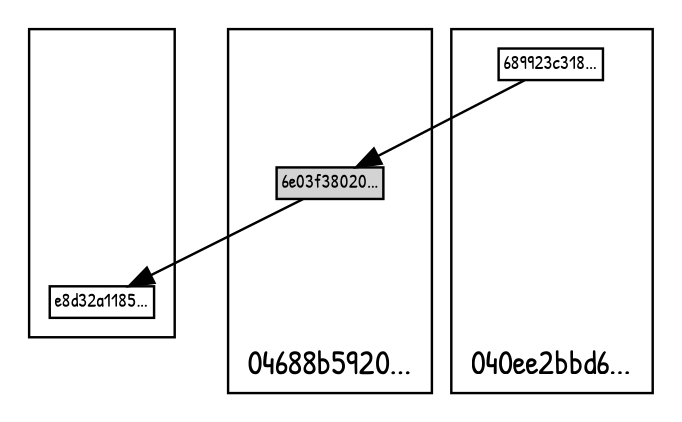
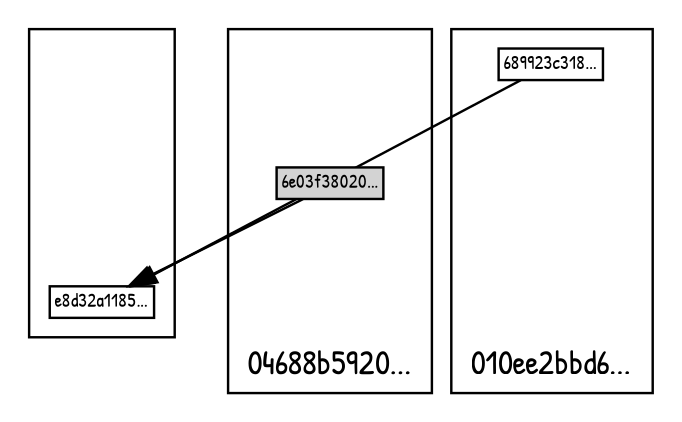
(466, 110) -> (346, 173)
(552, 365) -> (552, 365)
